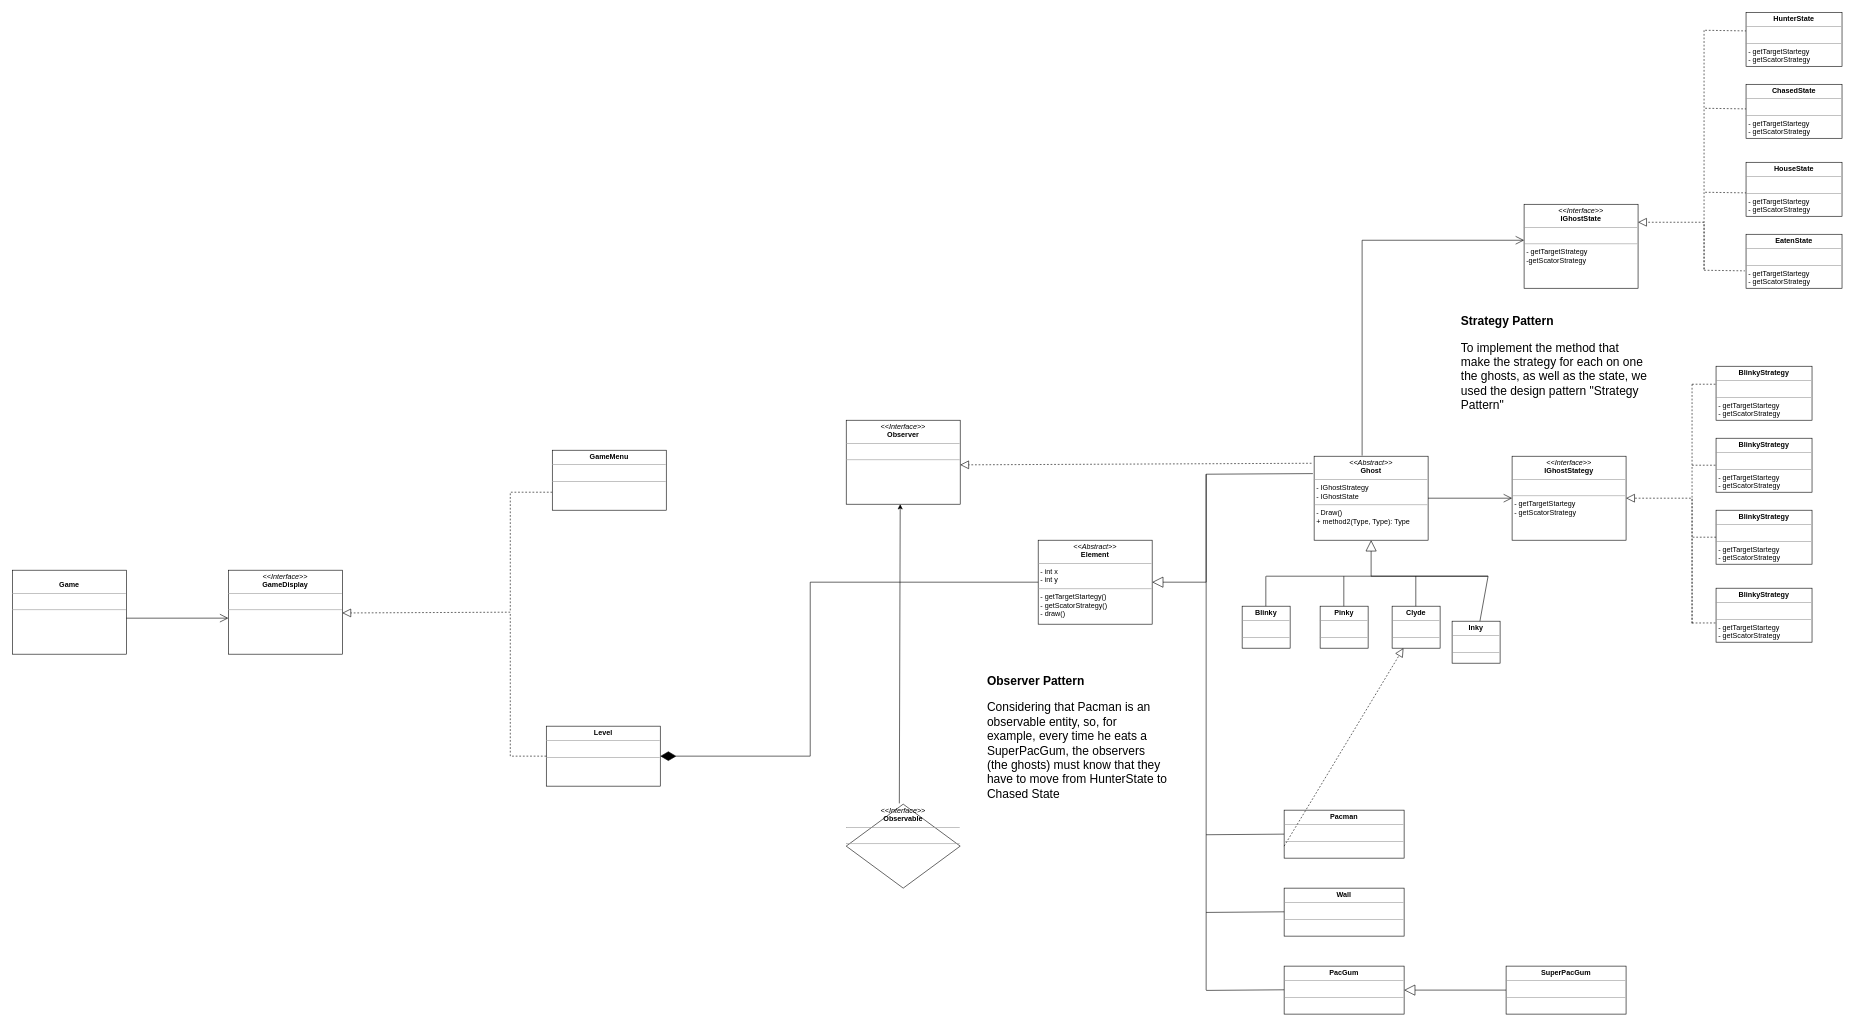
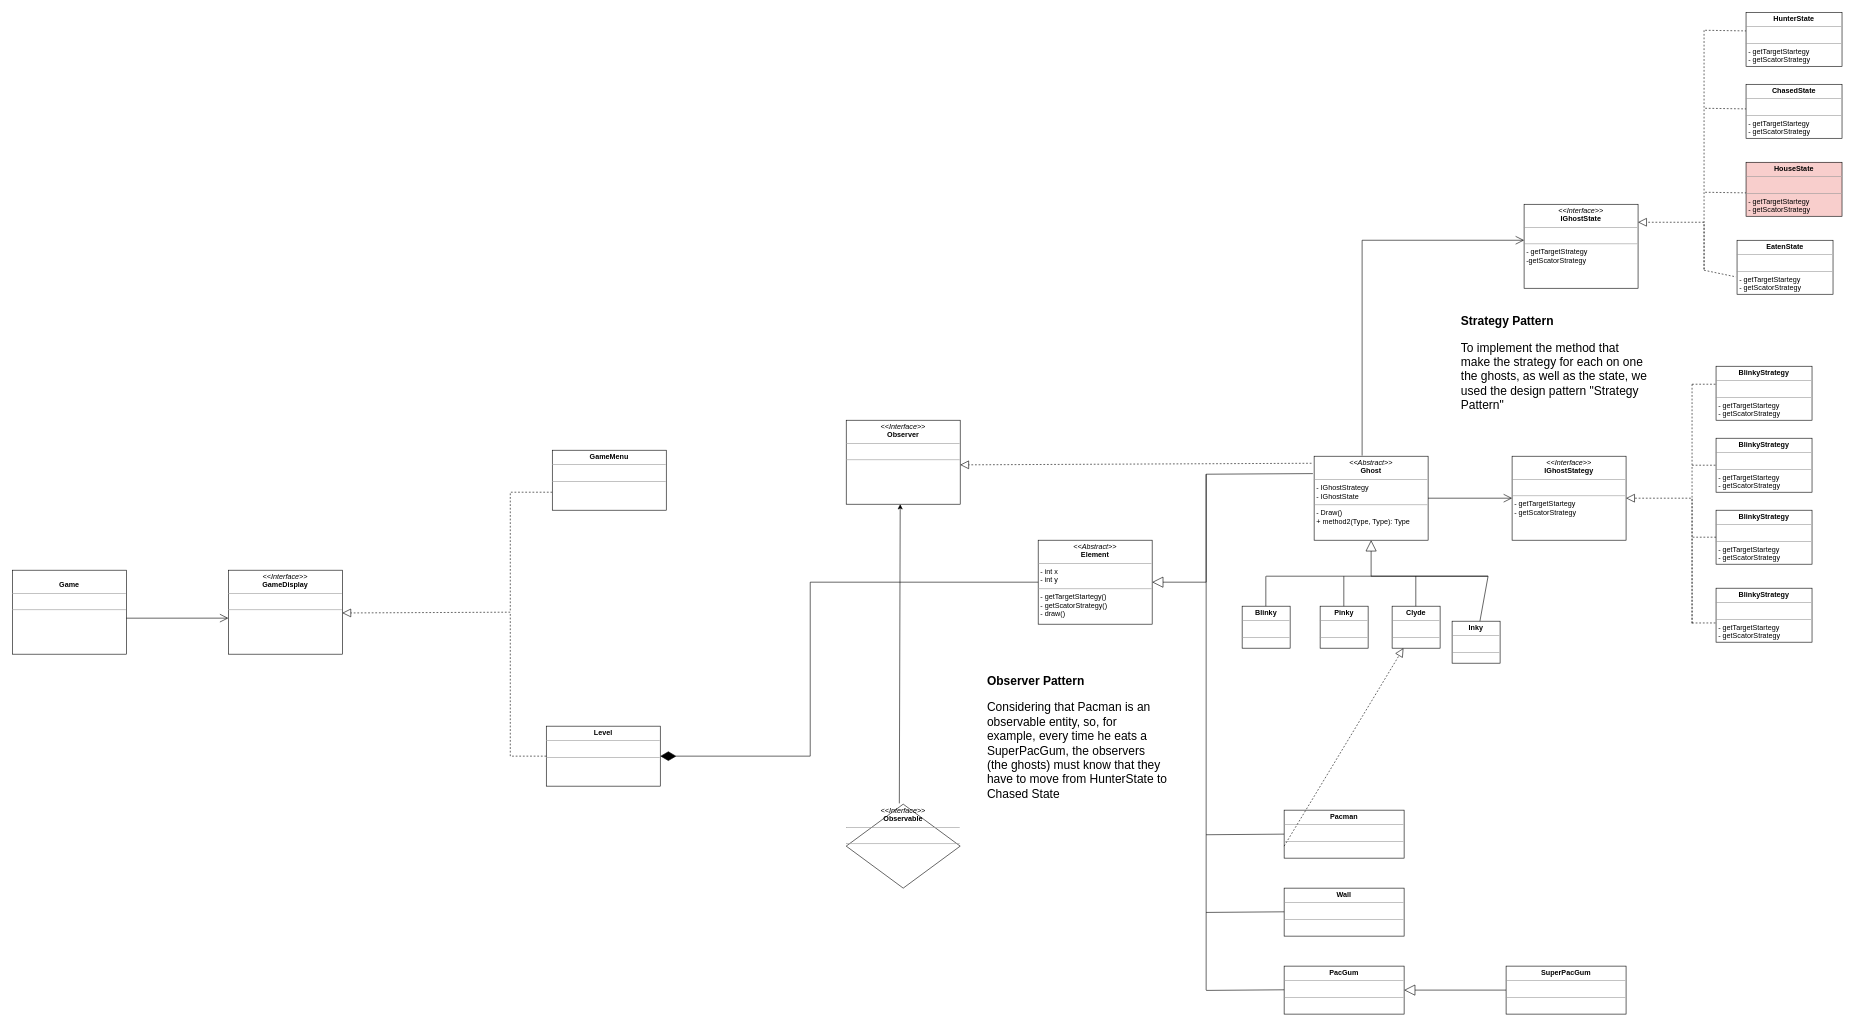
(1794, 189) -> (1794, 189)
(1794, 261) -> (1785, 267)
